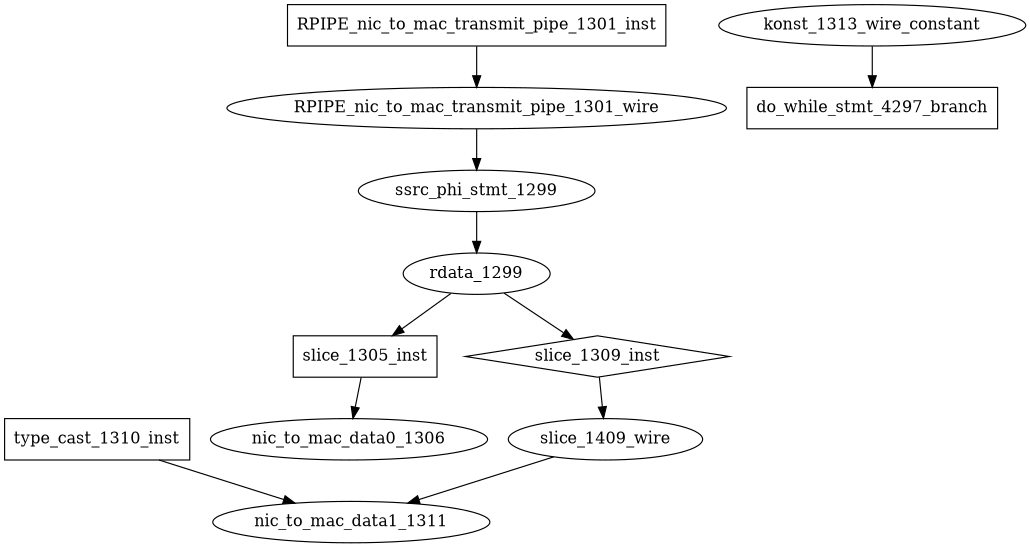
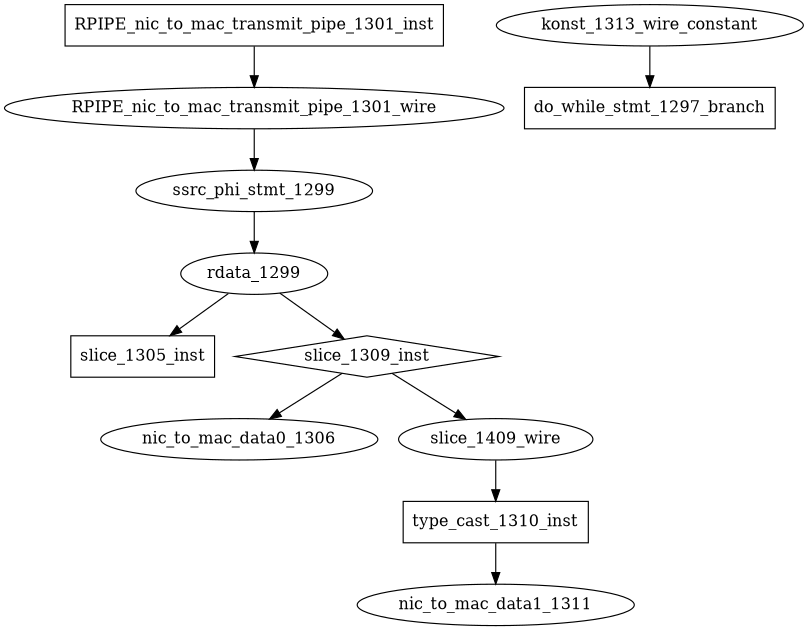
(872, 108) -> (650, 108)
(358, 392) -> (311, 393)
(486, 478) -> (496, 475)
